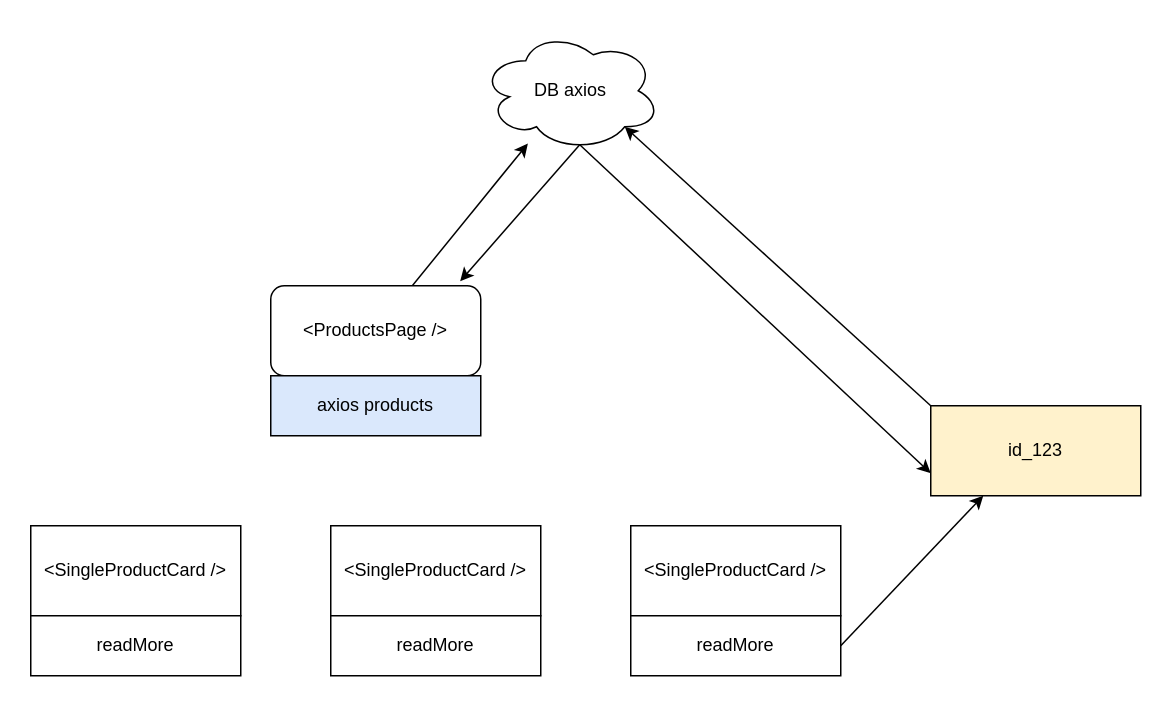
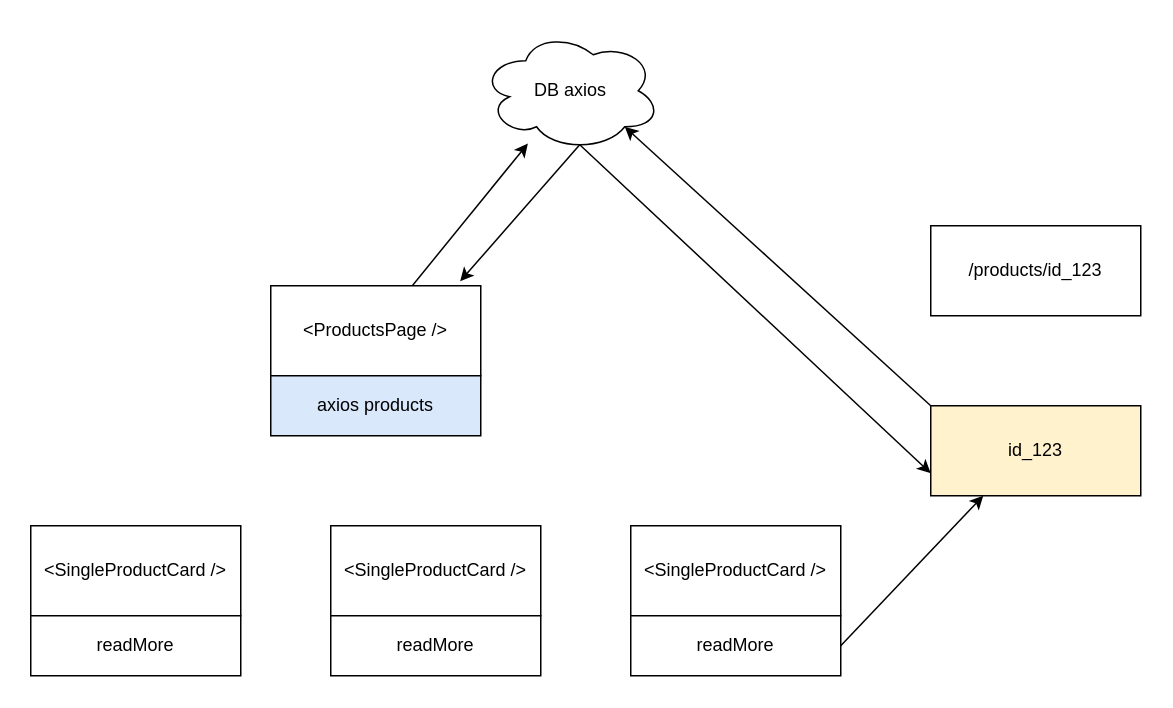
none -> (1036, 271)
(376, 331) -> (376, 331)
